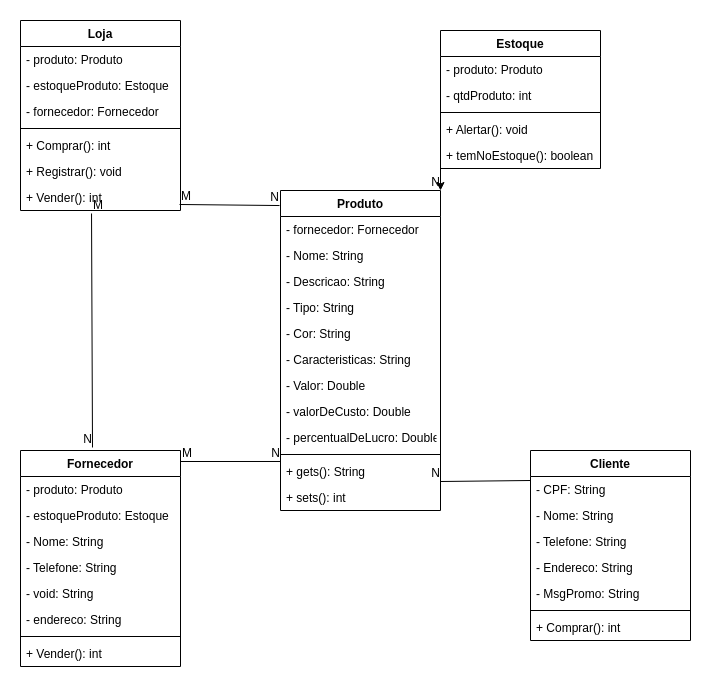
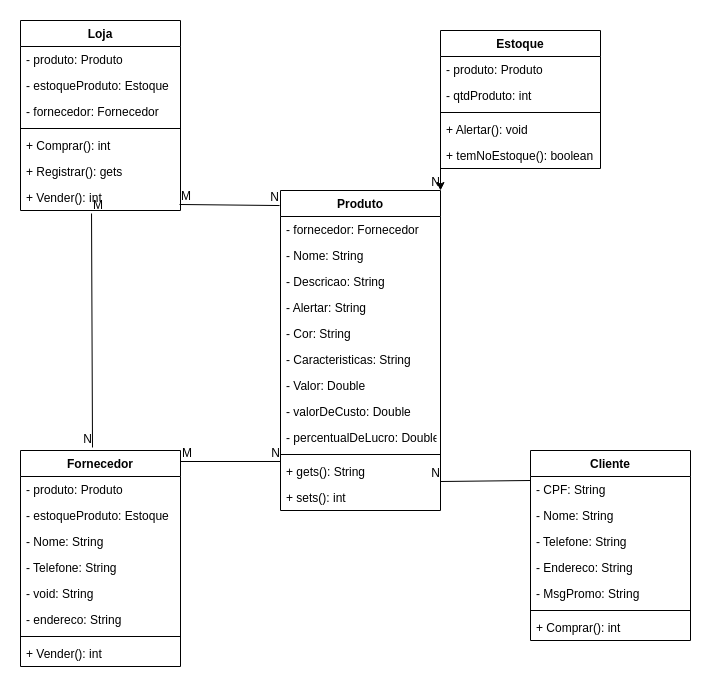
(82, 172) -> (84, 172)
(325, 308) -> (335, 308)
